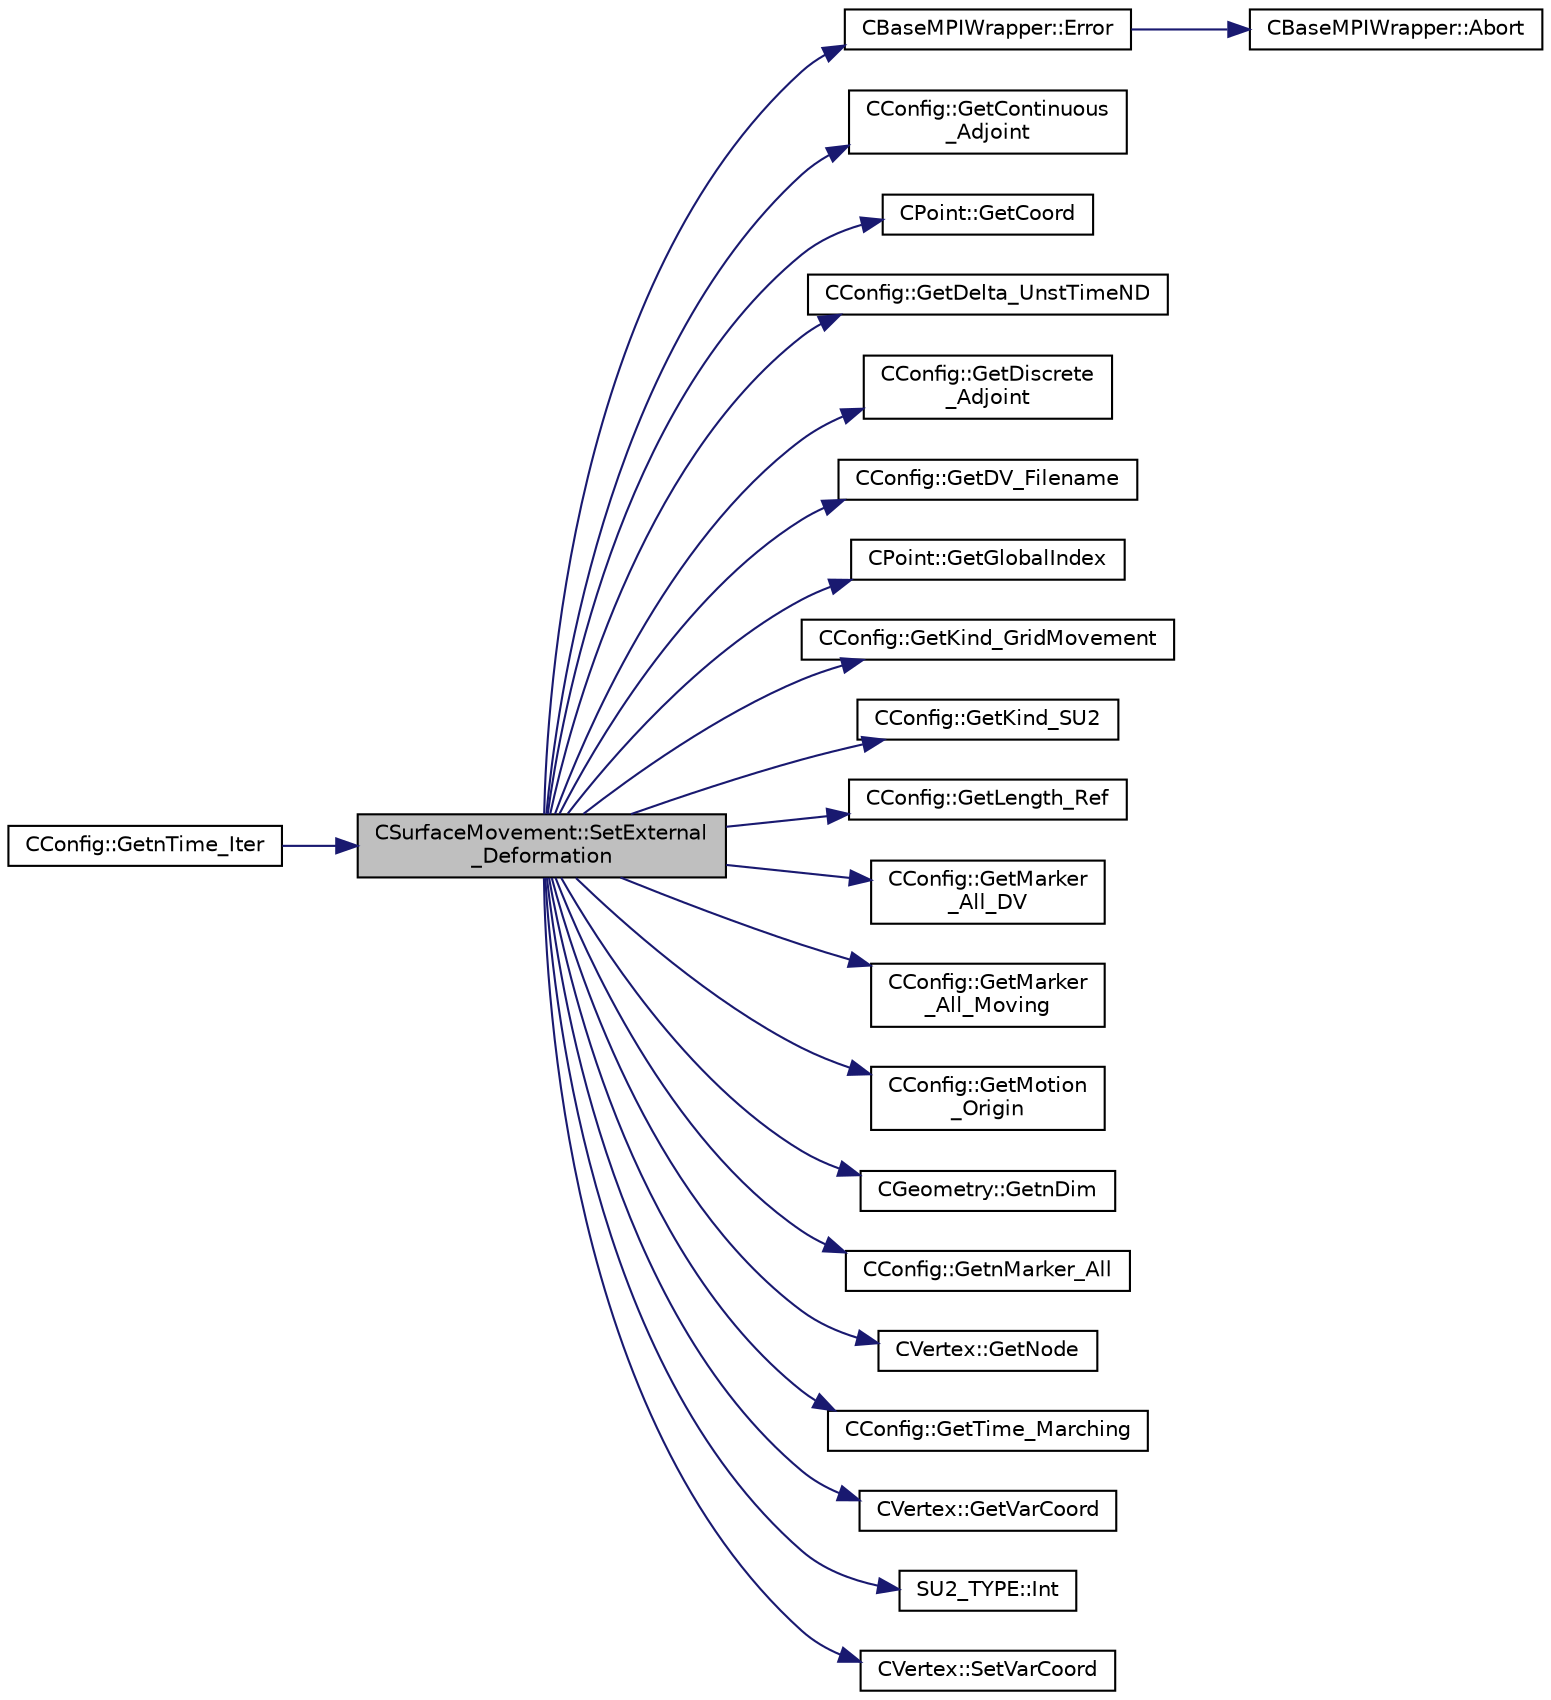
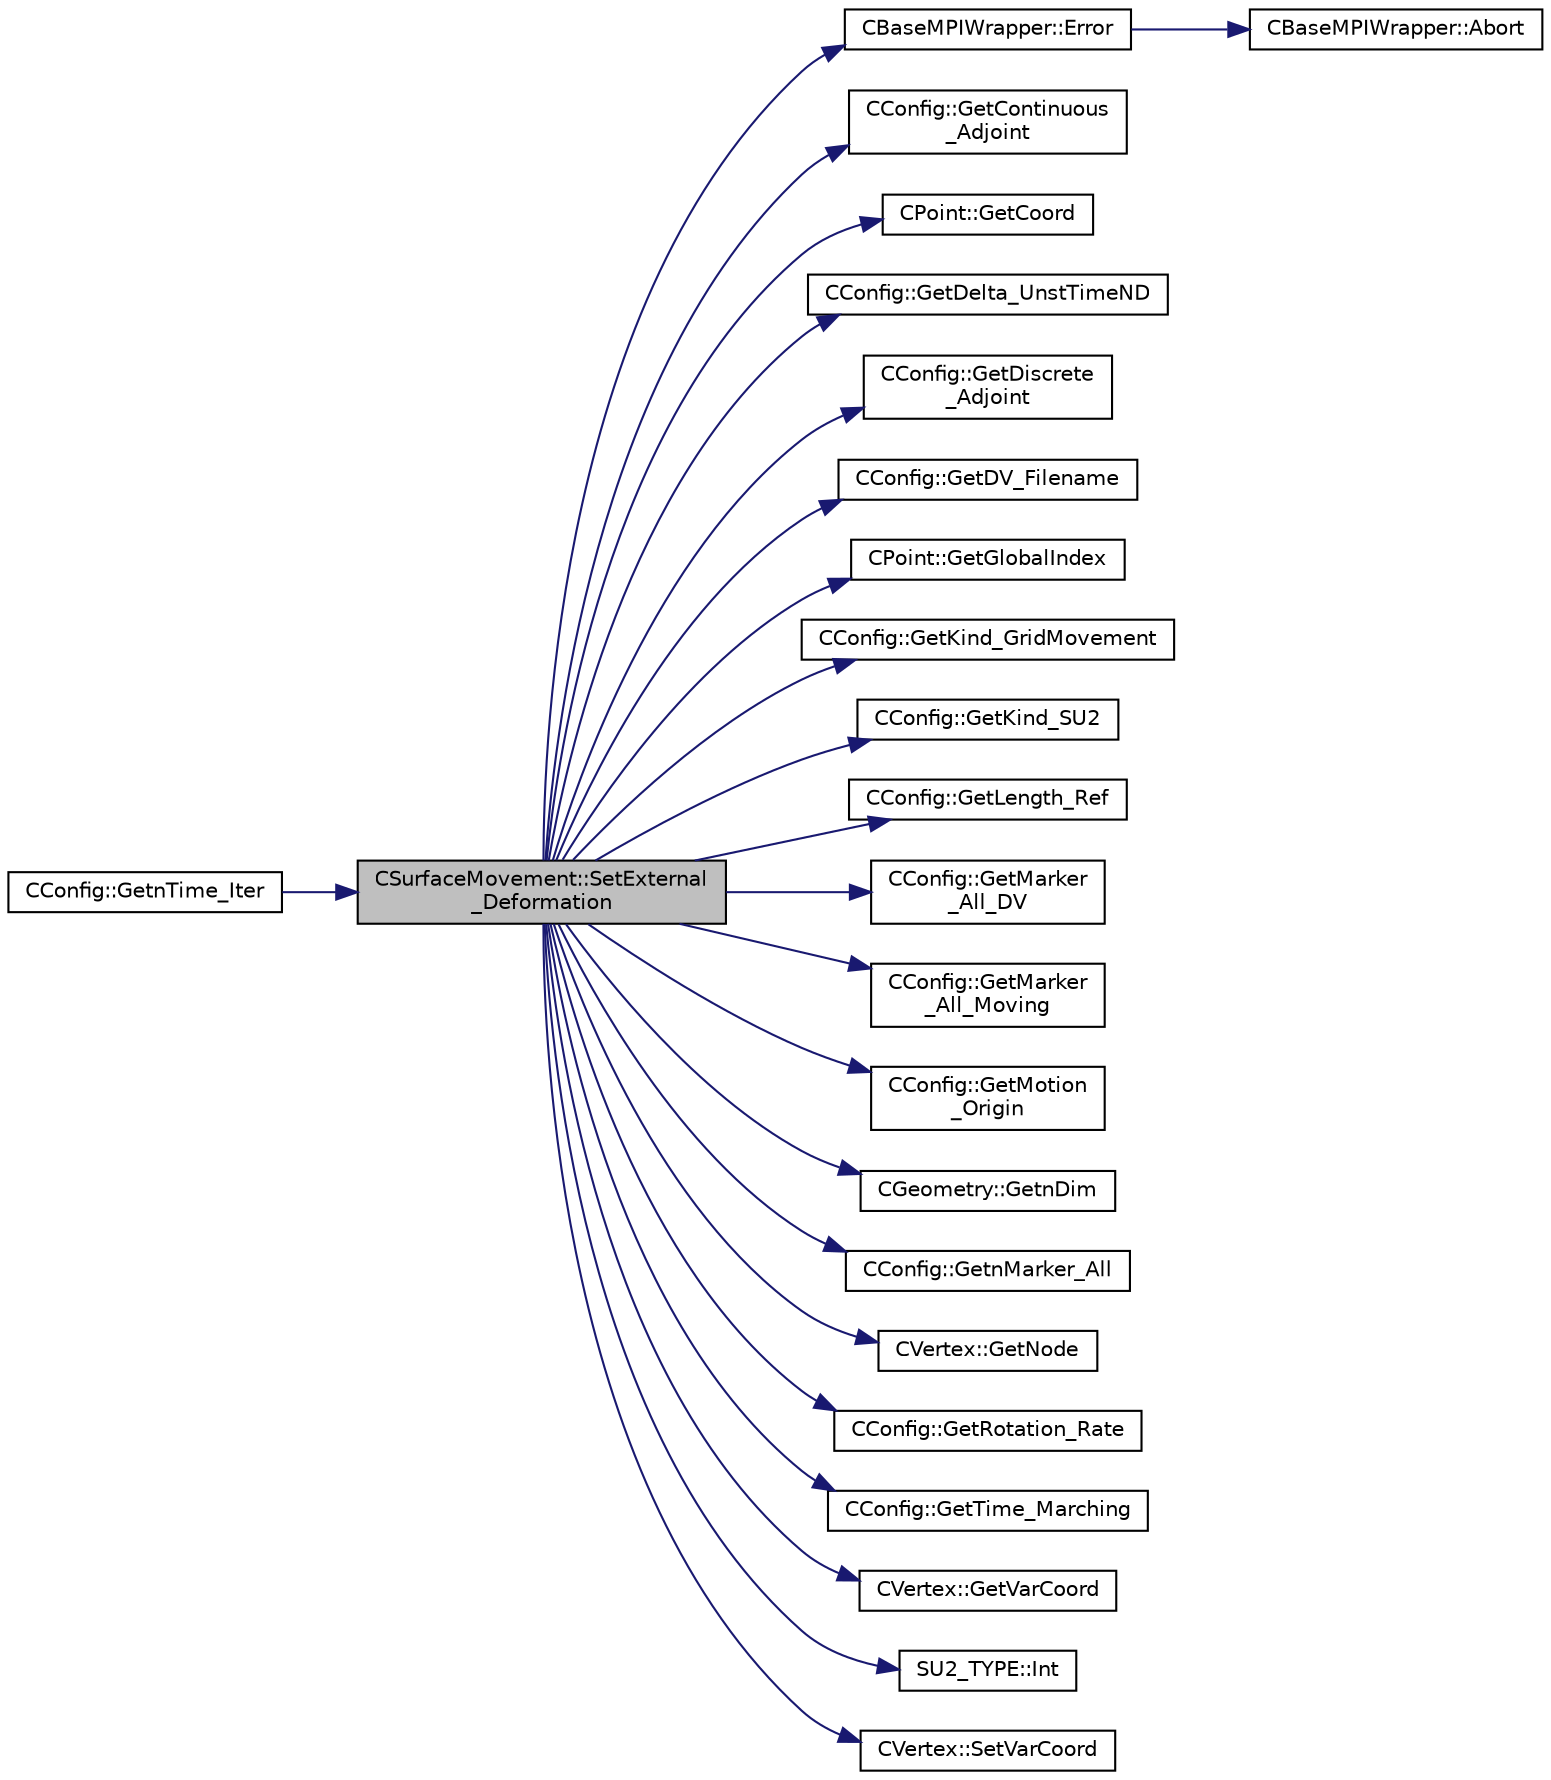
none -> (988, 1431)
